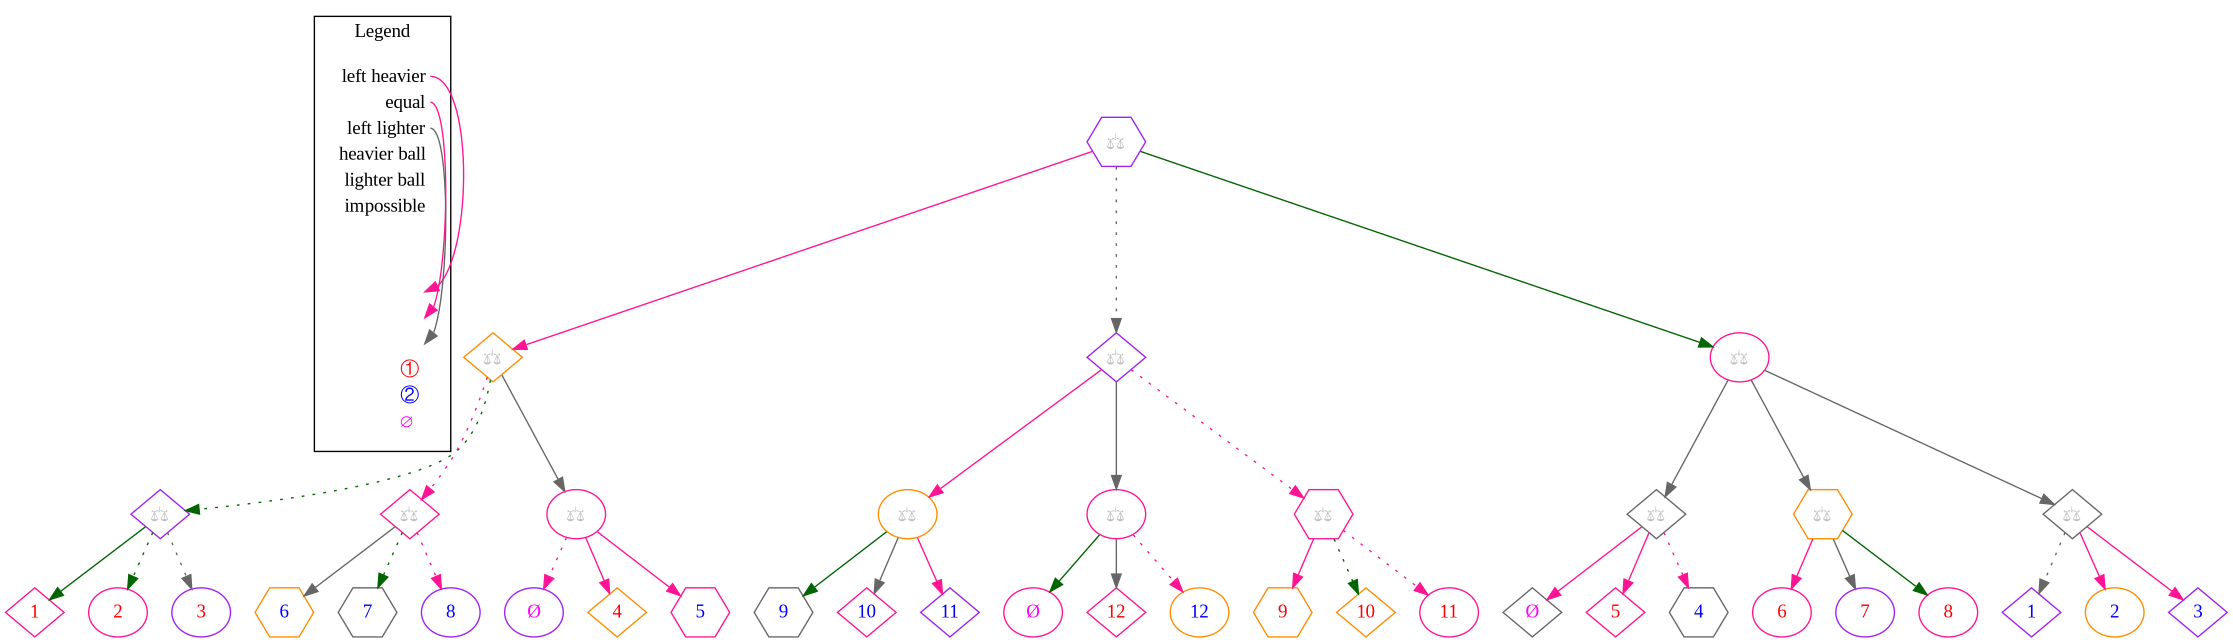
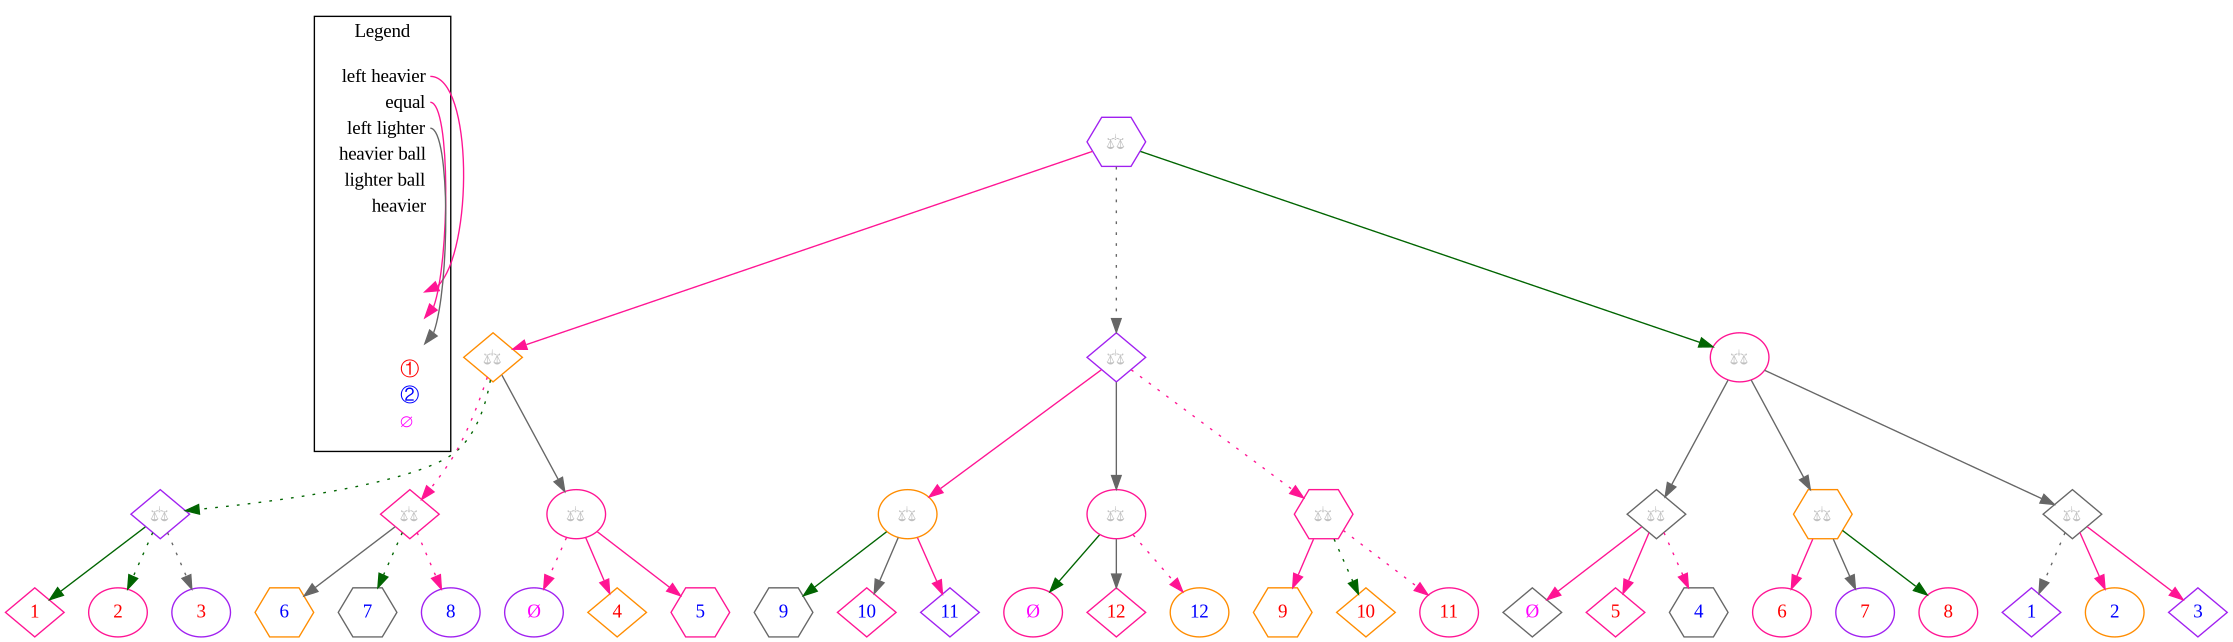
(385, 206) -> (399, 206)
